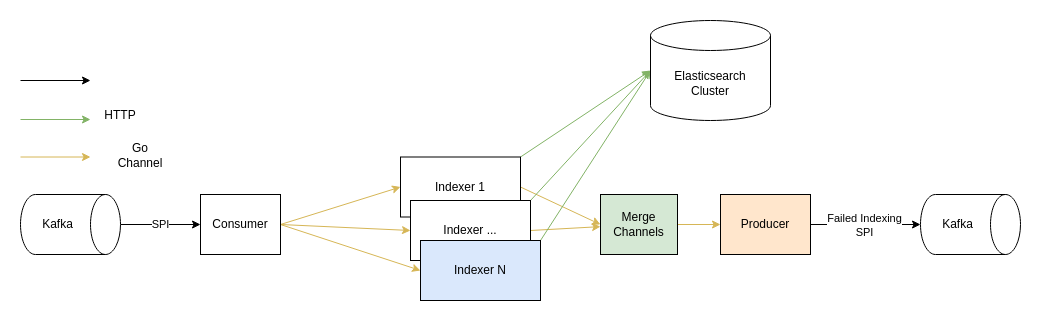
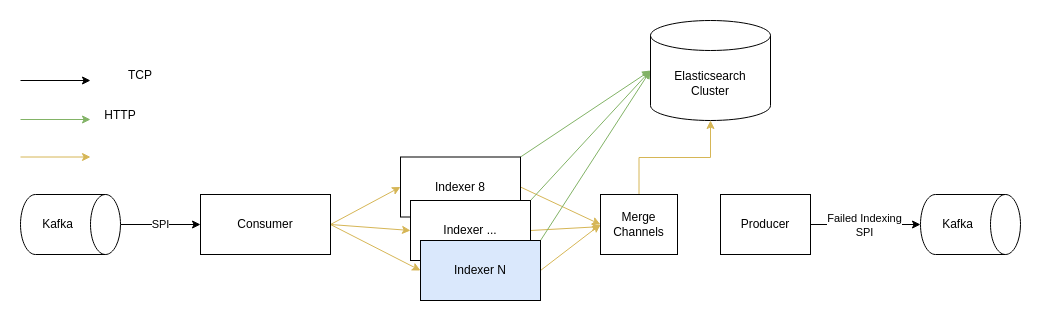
none -> (141, 76)
(647, 77) -> (646, 78)
(141, 156) -> none
(461, 188) -> (461, 188)
(241, 225) -> (266, 225)
(639, 225) -> (639, 225)
(696, 225) -> (671, 158)
(766, 225) -> (766, 225)
(540, 270) -> (568, 250)
